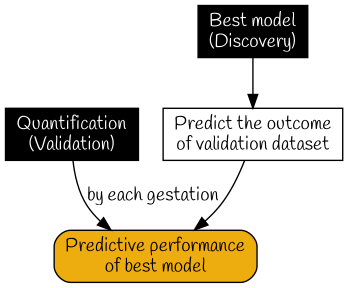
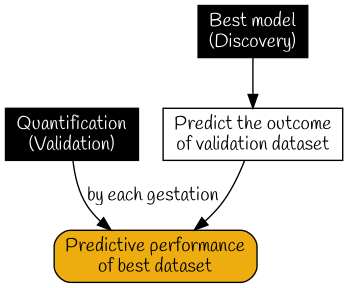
(156, 256) -> (156, 256)
